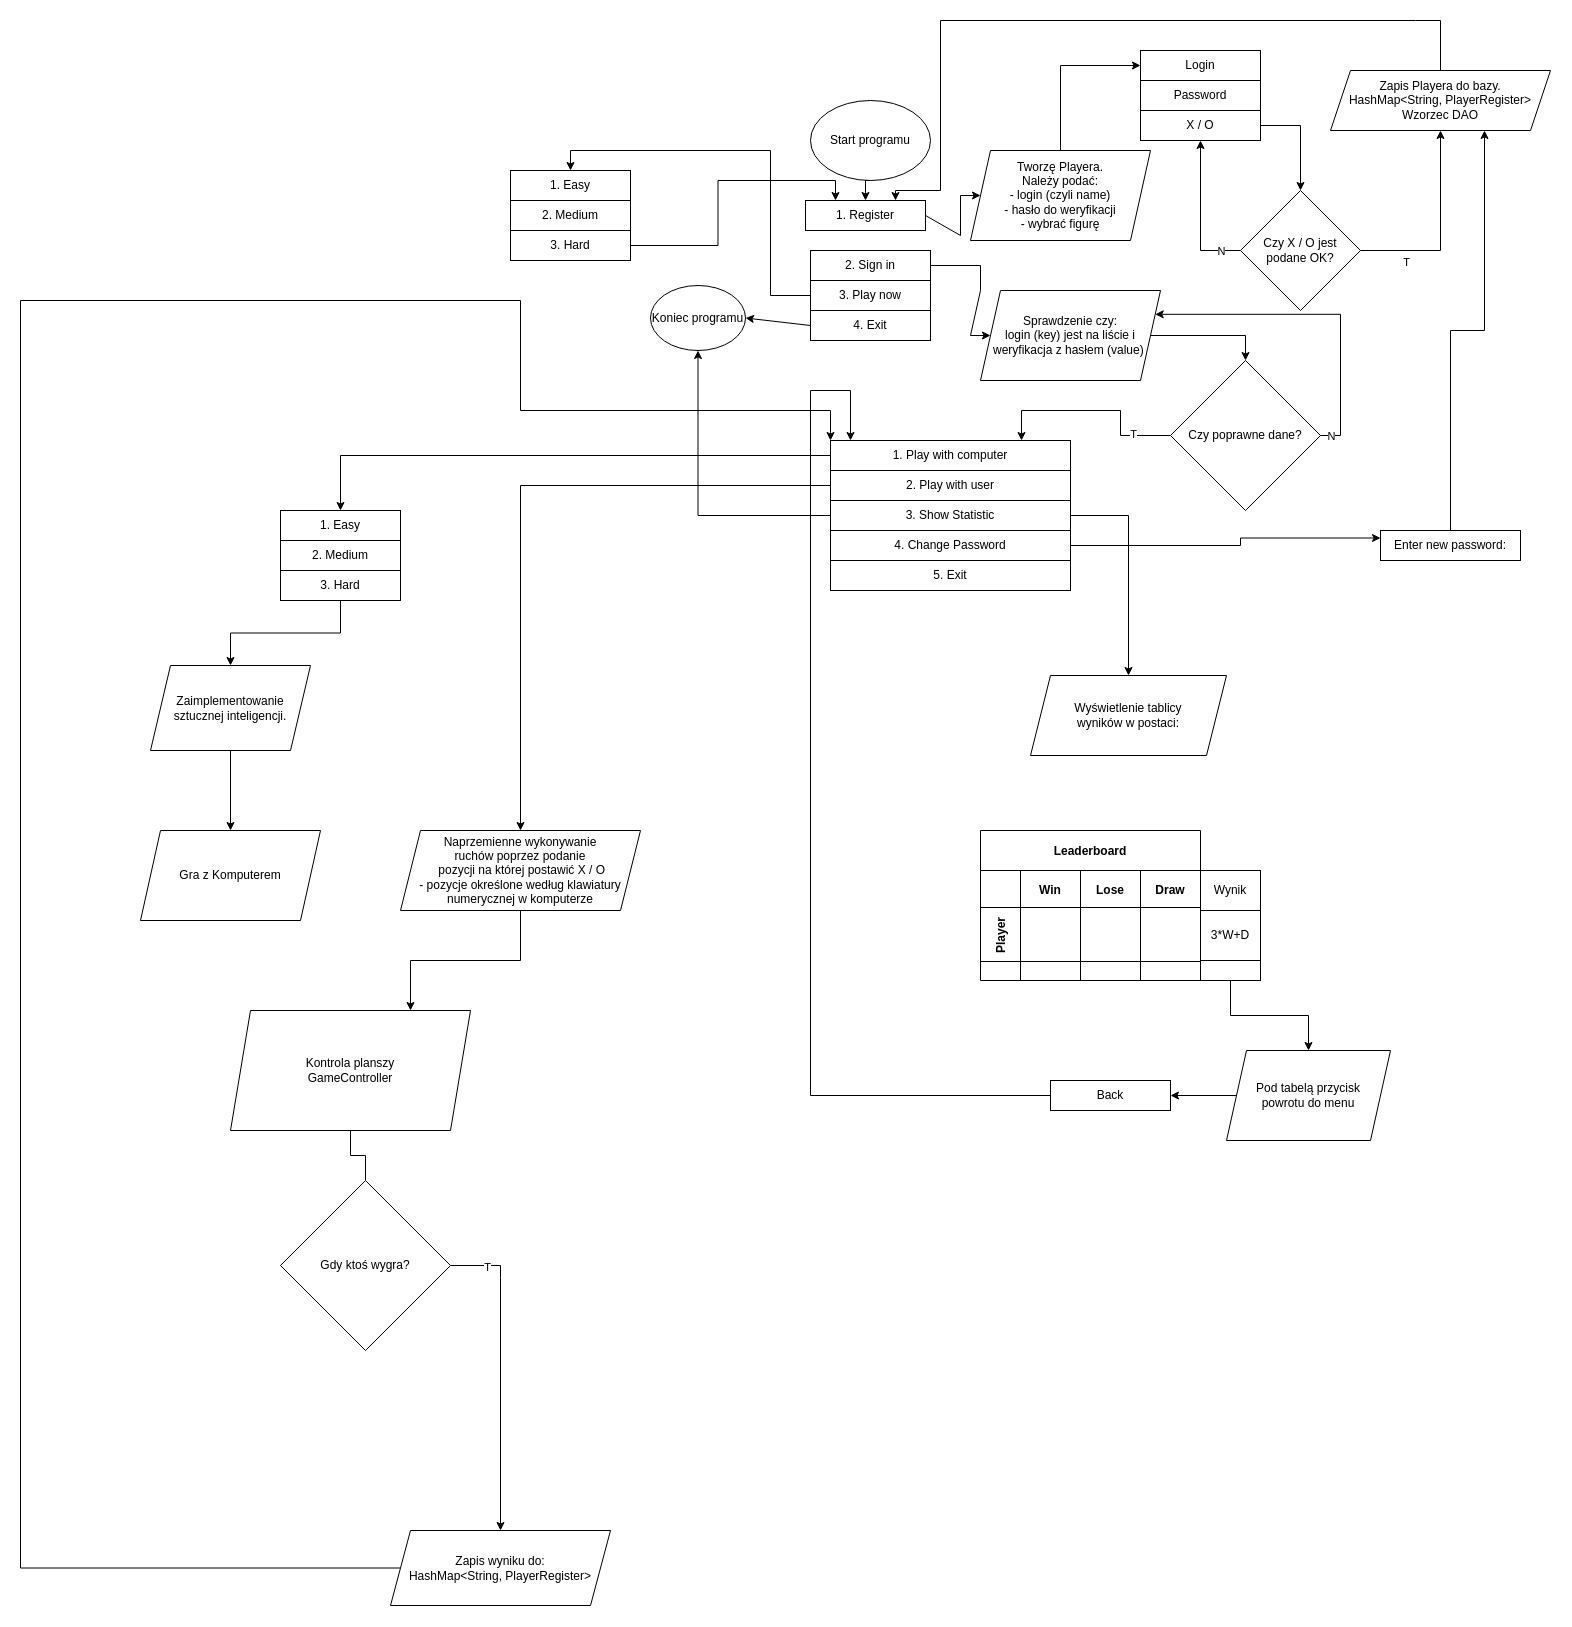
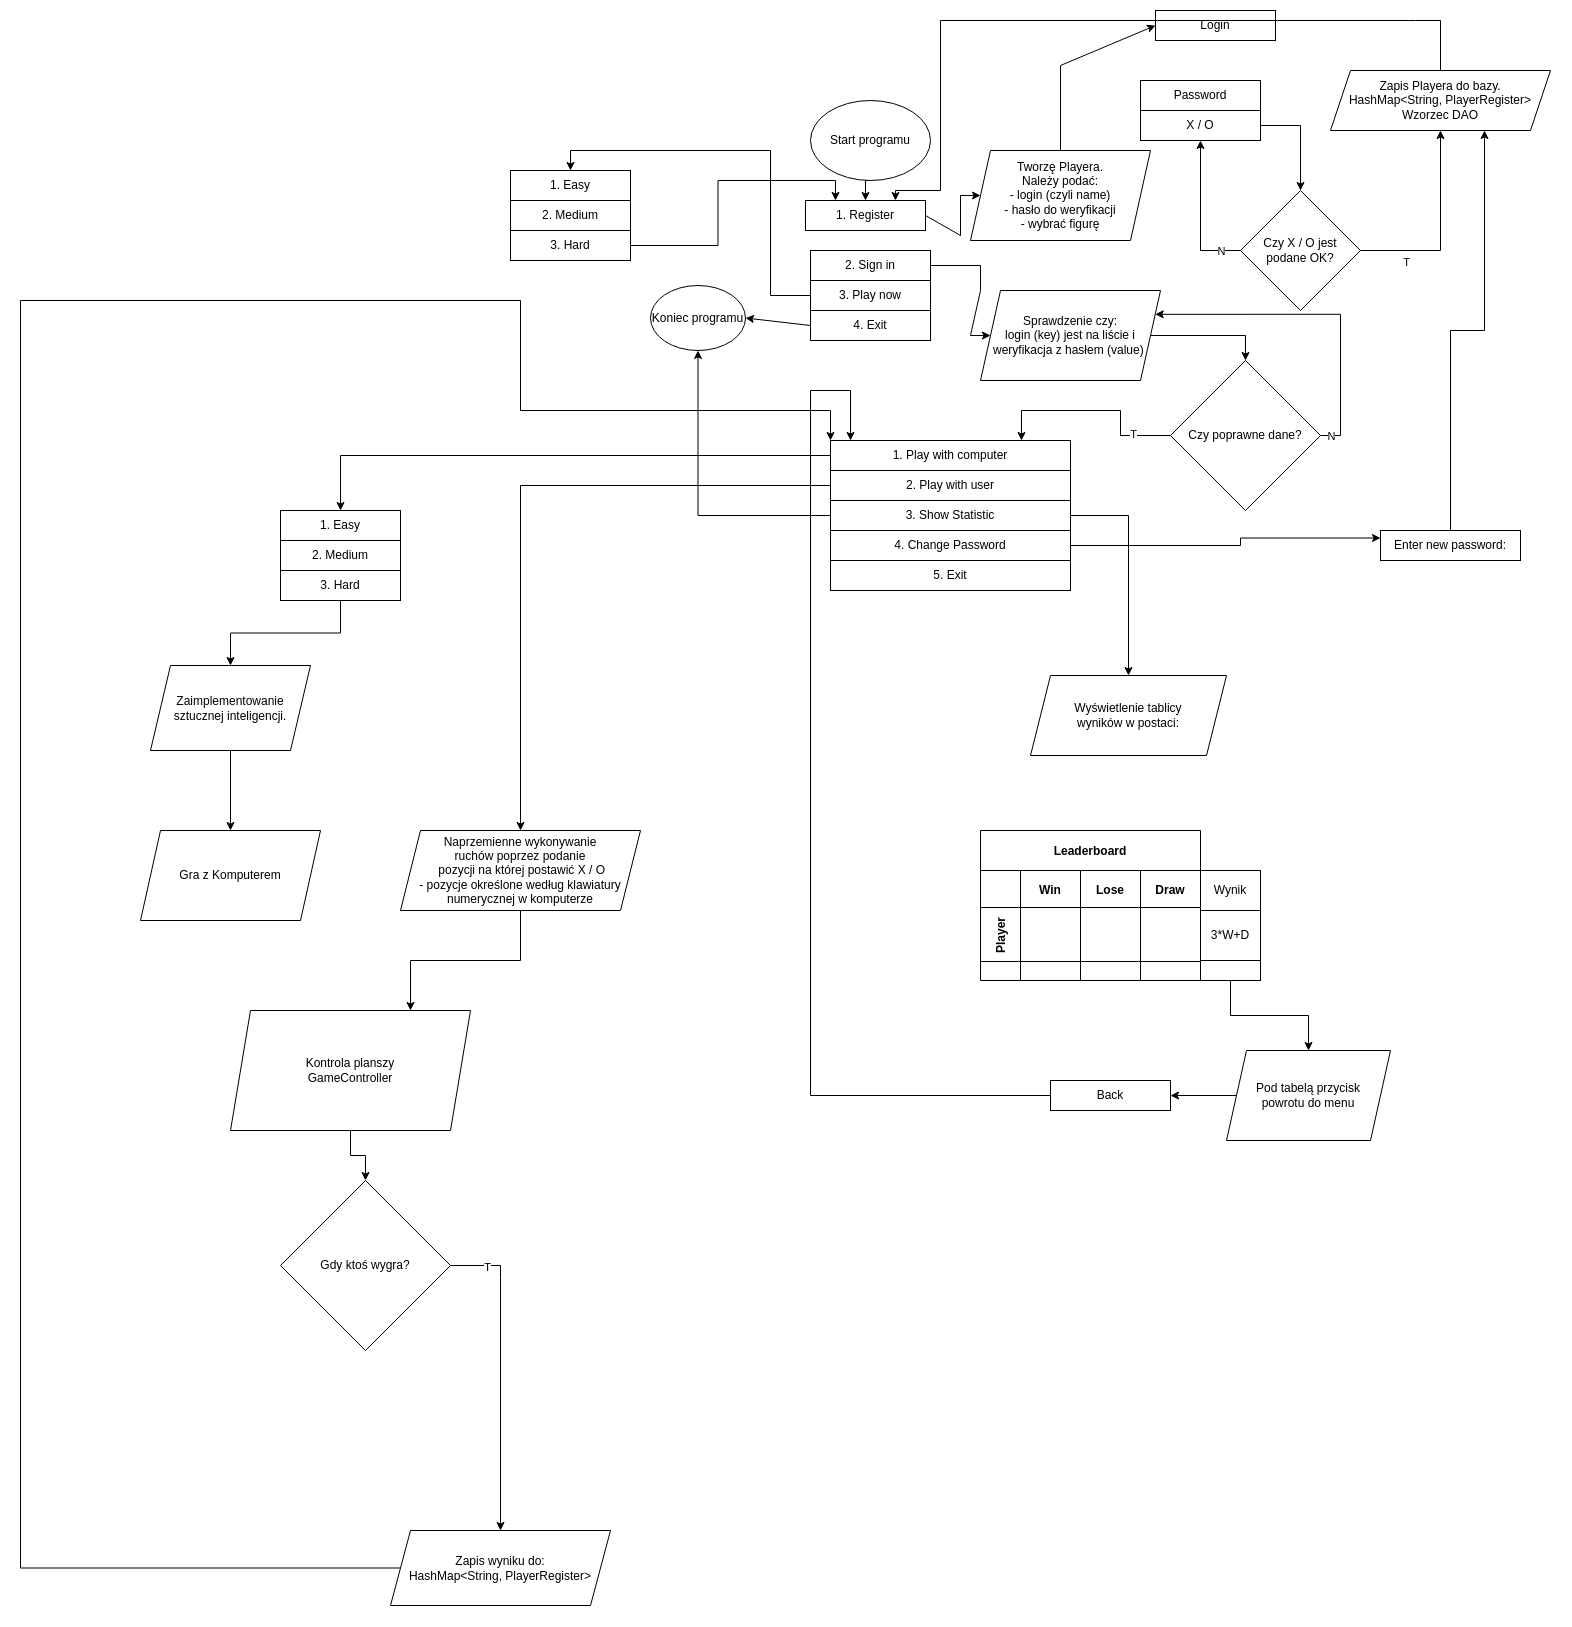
(1201, 66) -> (1216, 26)
(366, 1174) -> (366, 1172)
